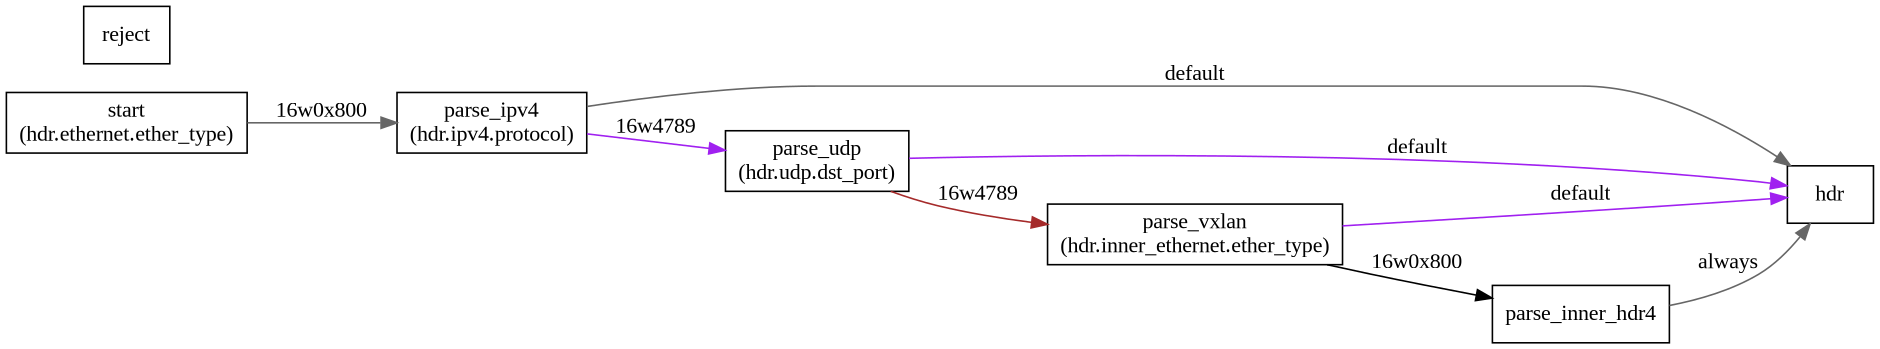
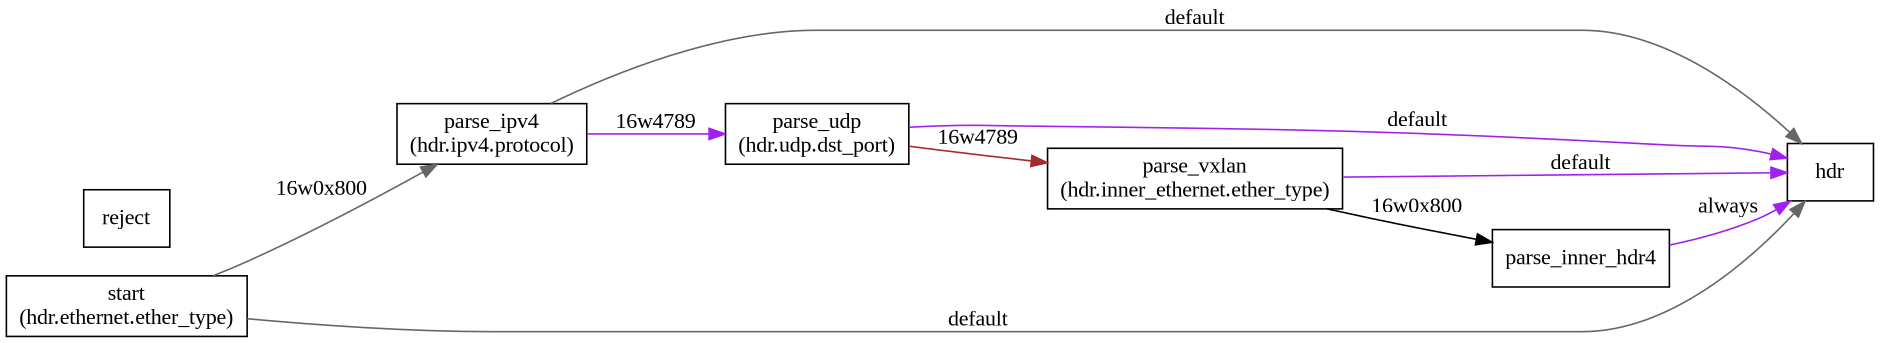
(1741, 283) -> (1724, 231)
none -> (1039, 332)
